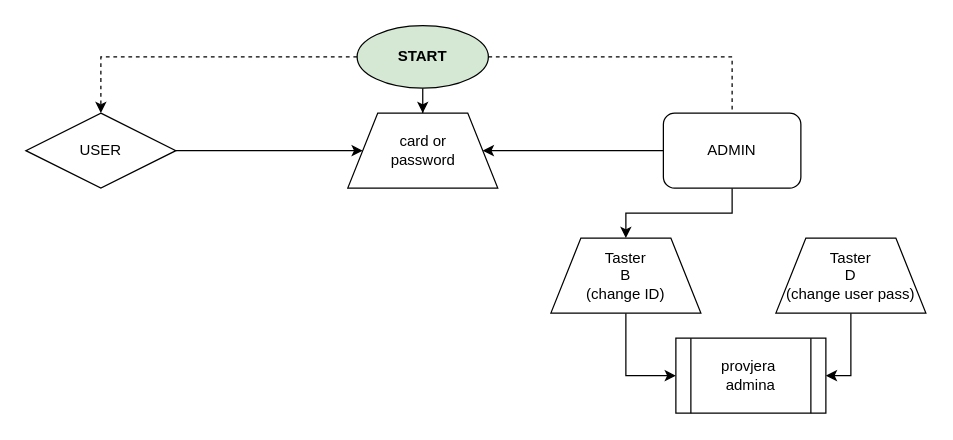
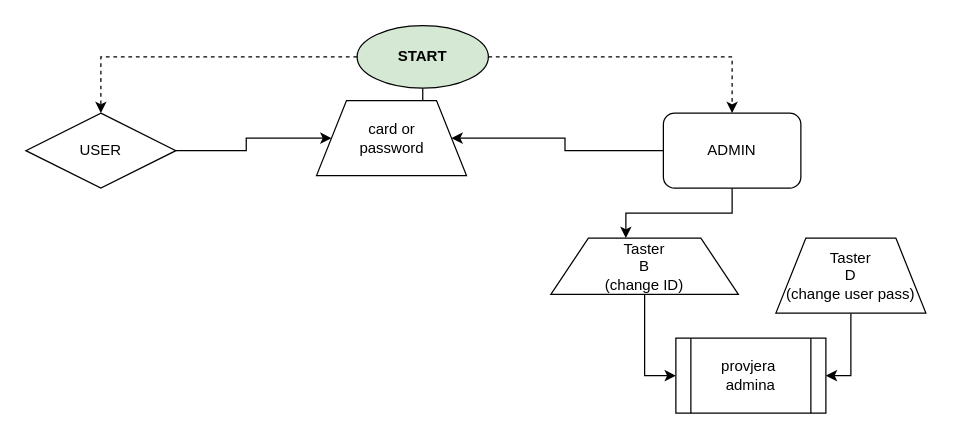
(732, 107) -> (732, 103)
(423, 151) -> (391, 138)
(626, 276) -> (644, 266)
